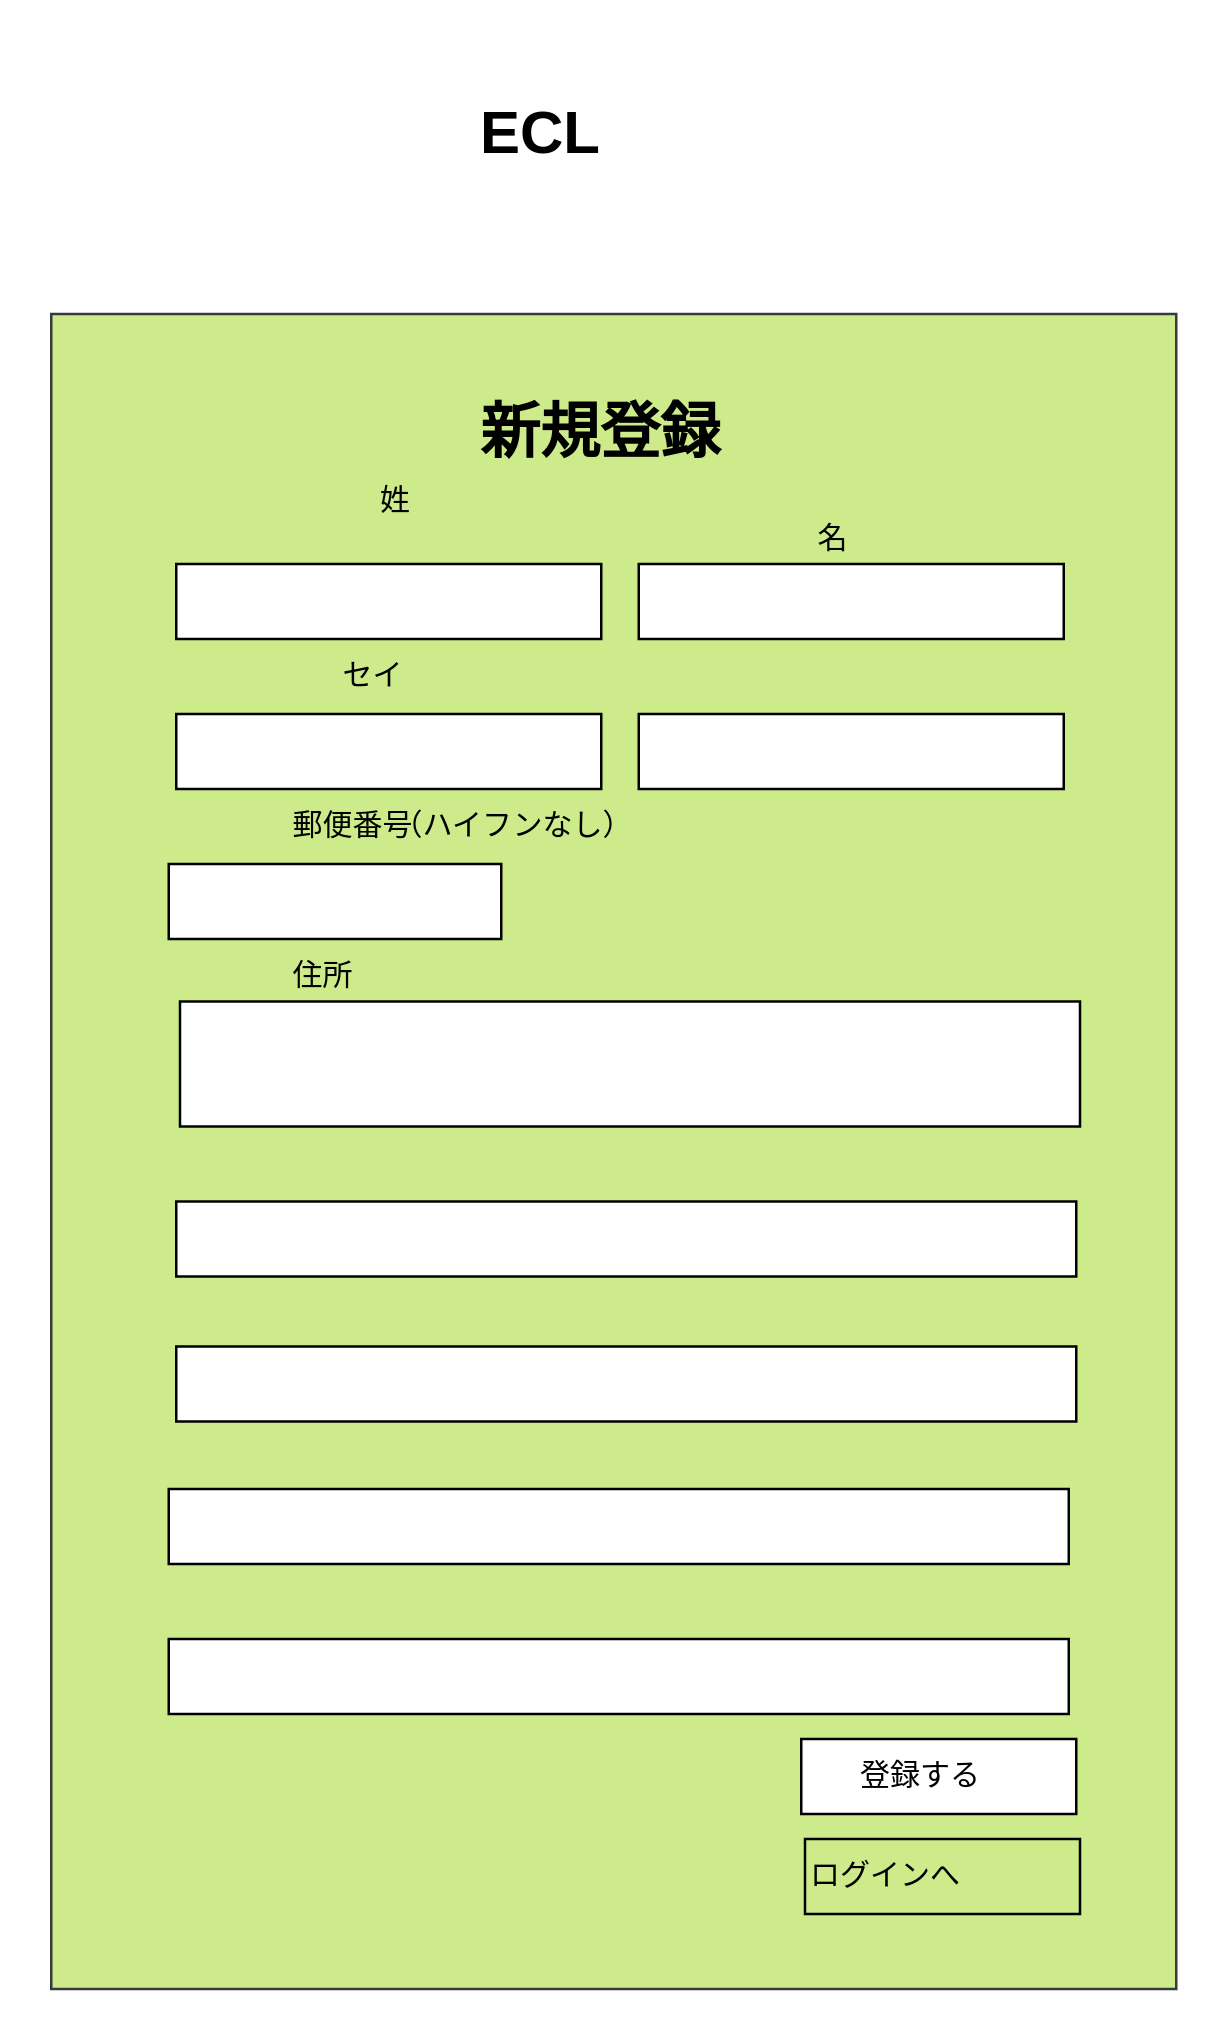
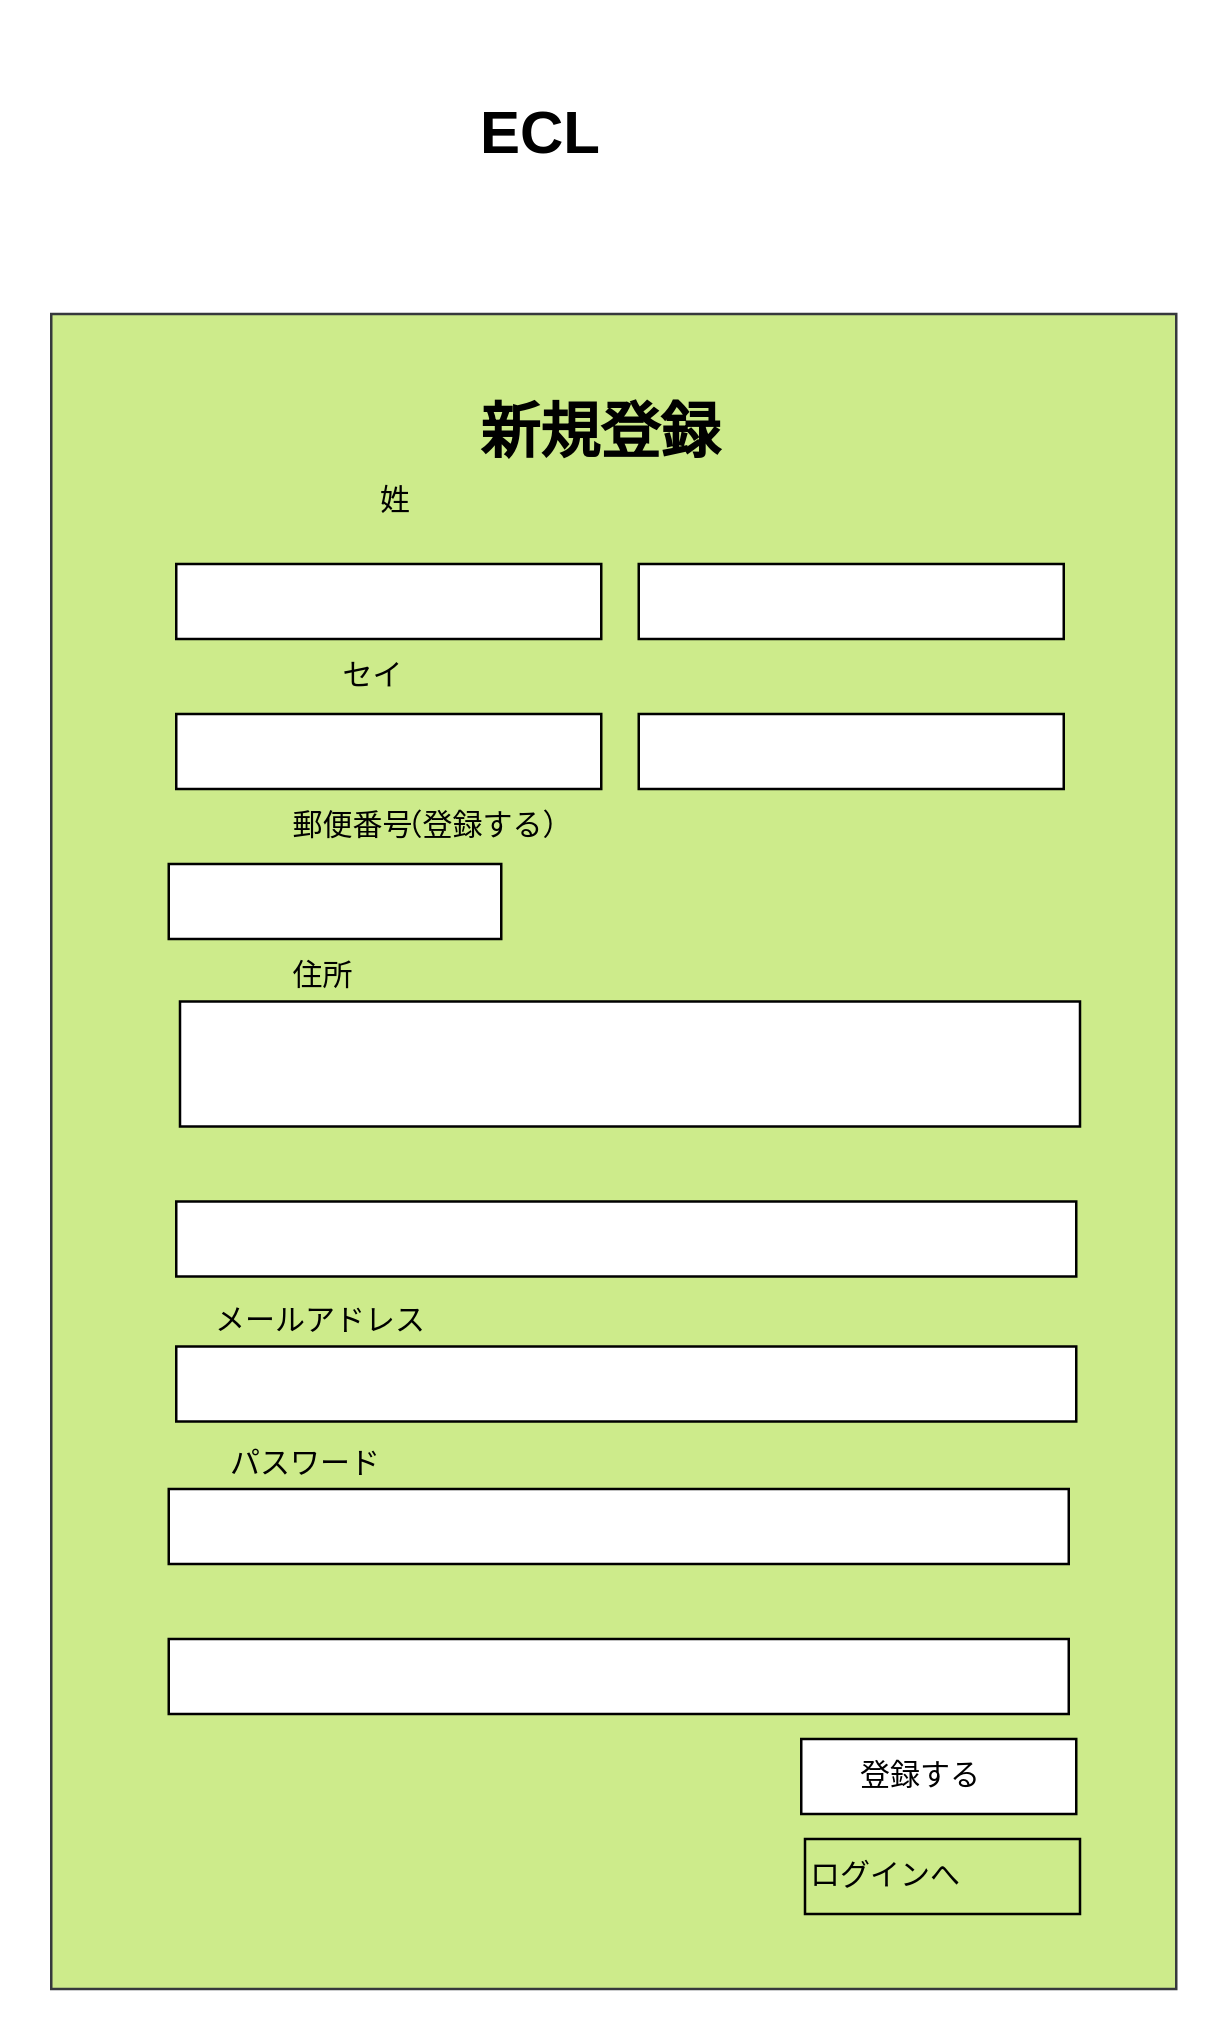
(851, 539) -> none
(514, 827) -> (484, 827)
none -> (335, 1320)
none -> (326, 1464)
